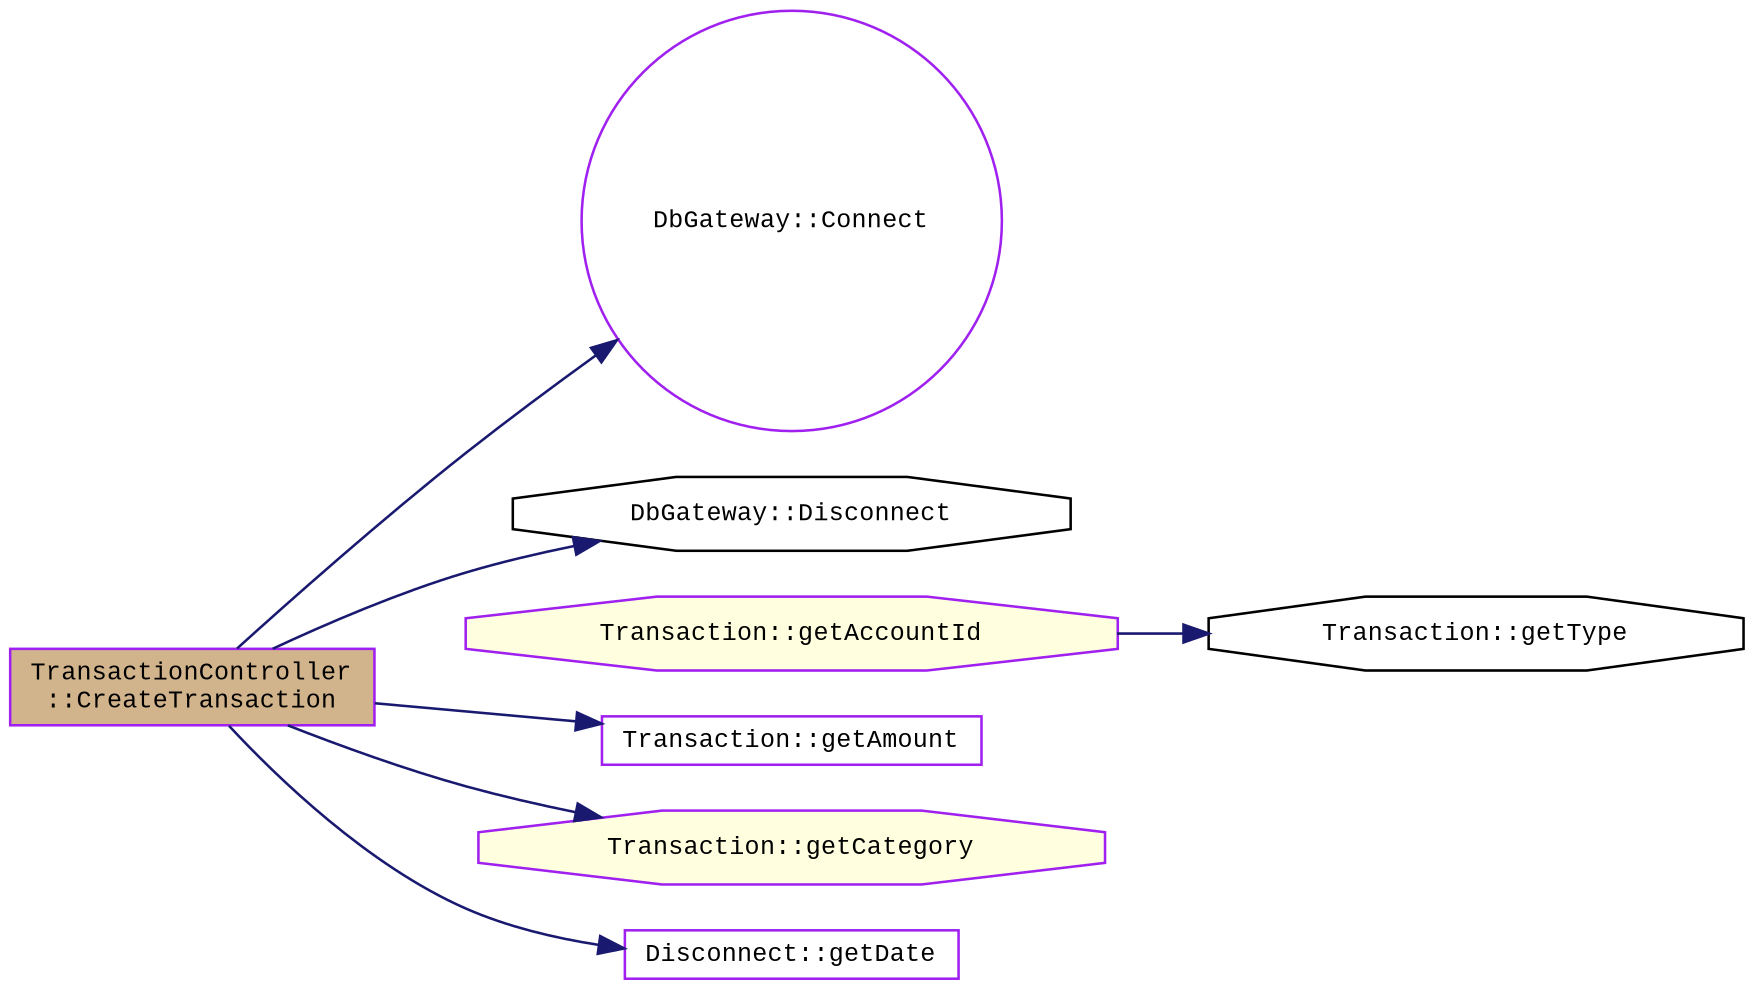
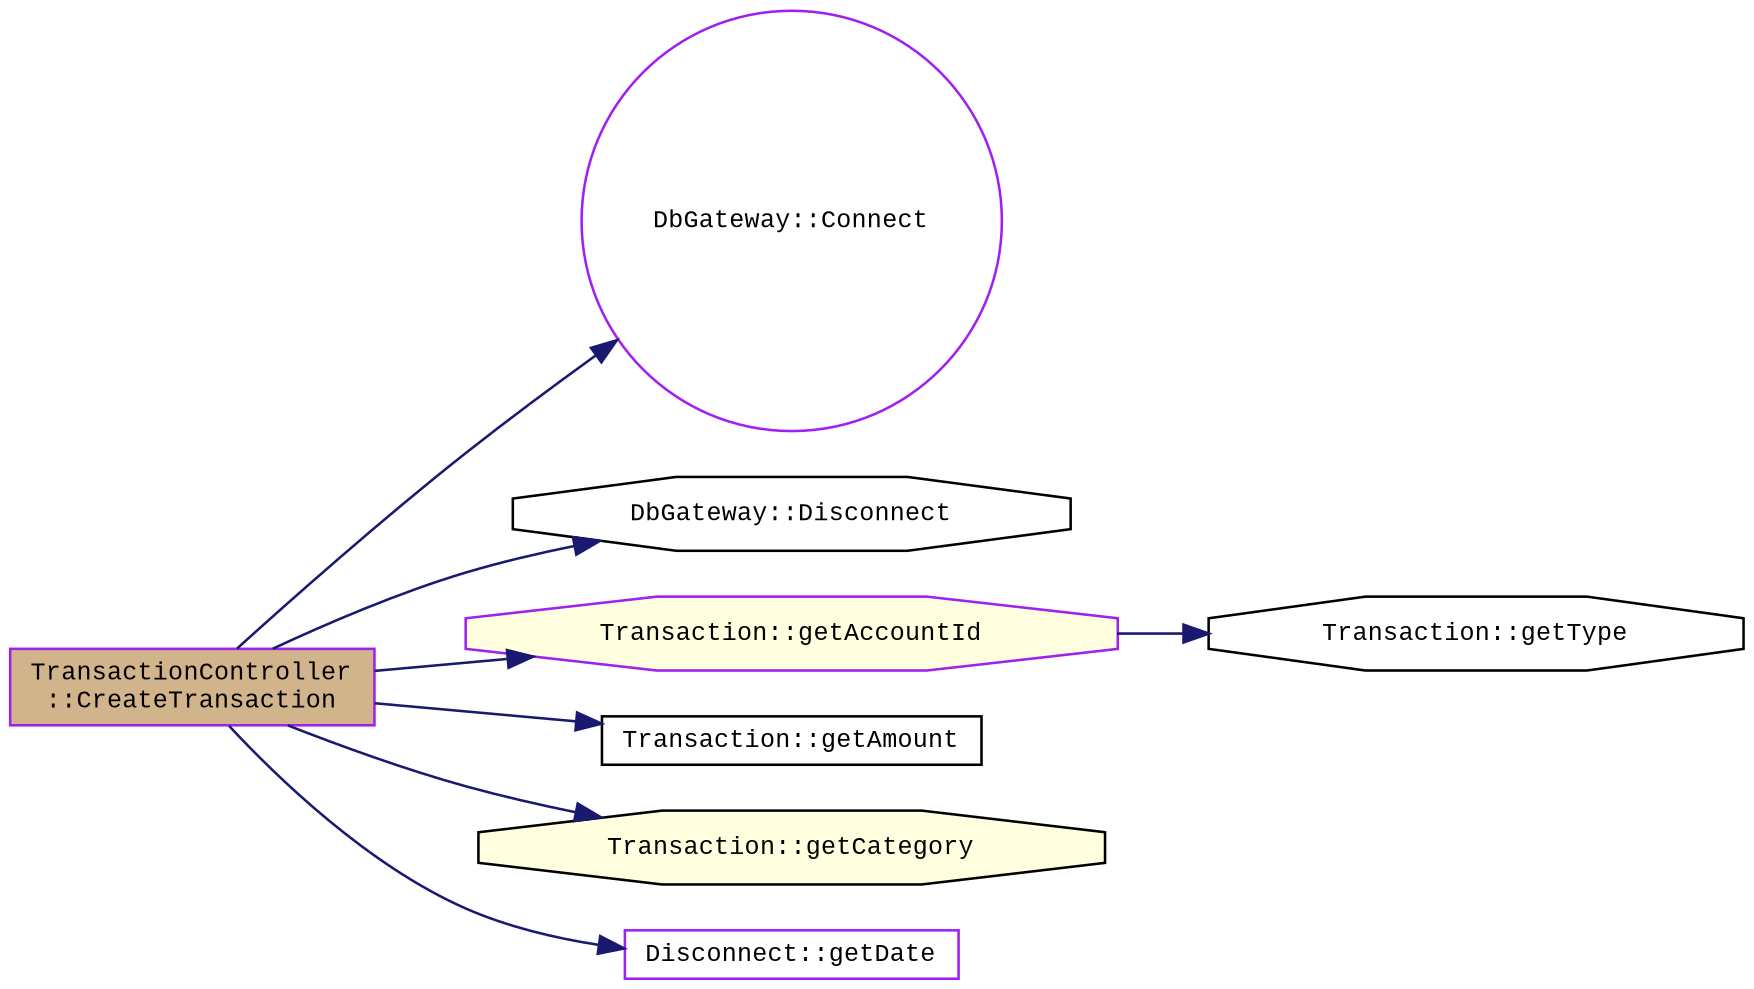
none -> (441, 665)
(792, 741) -> (792, 741)
(792, 848) -> (792, 848)
